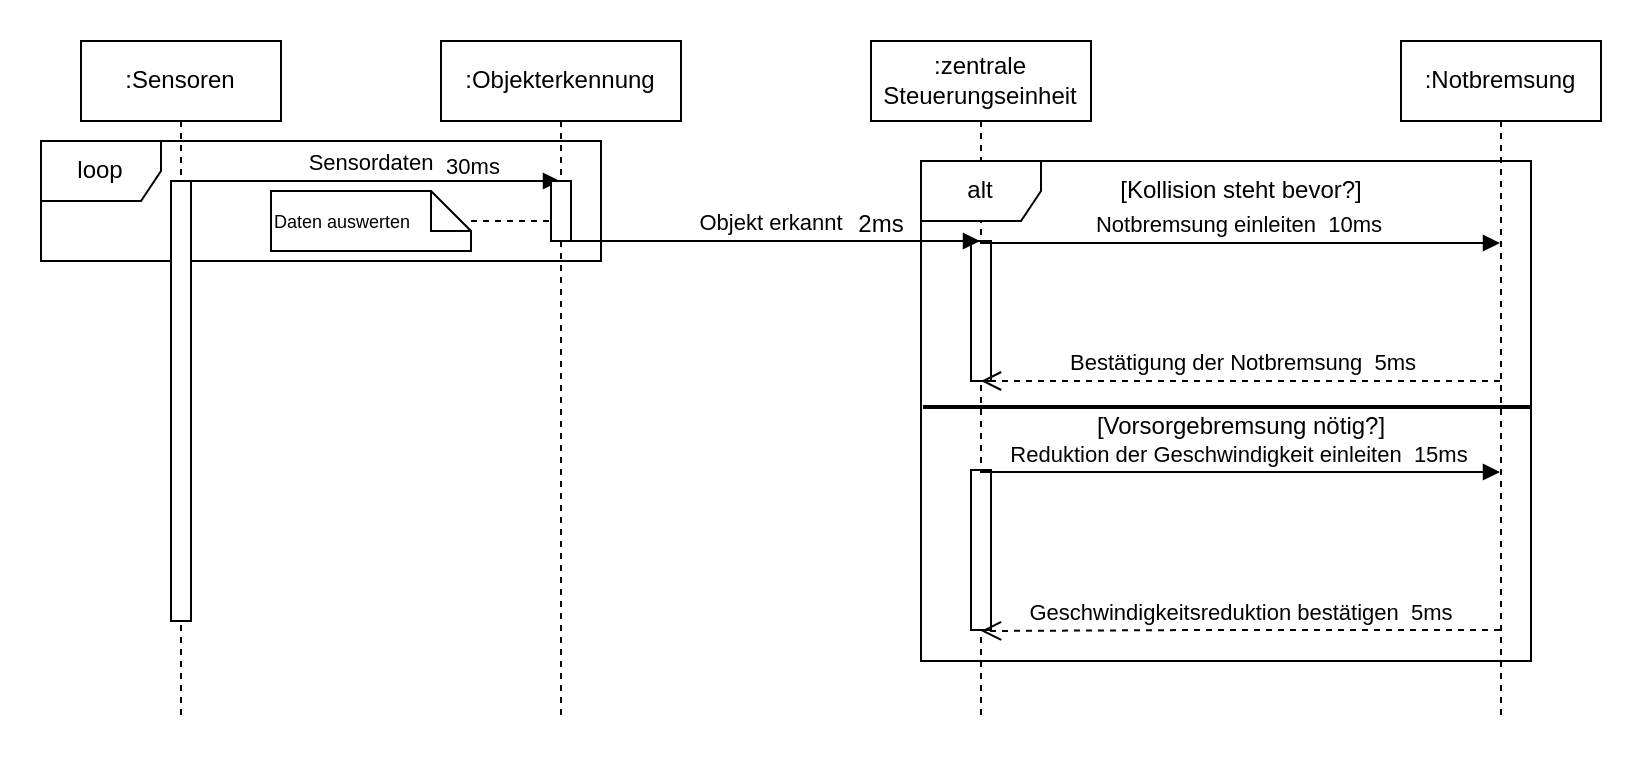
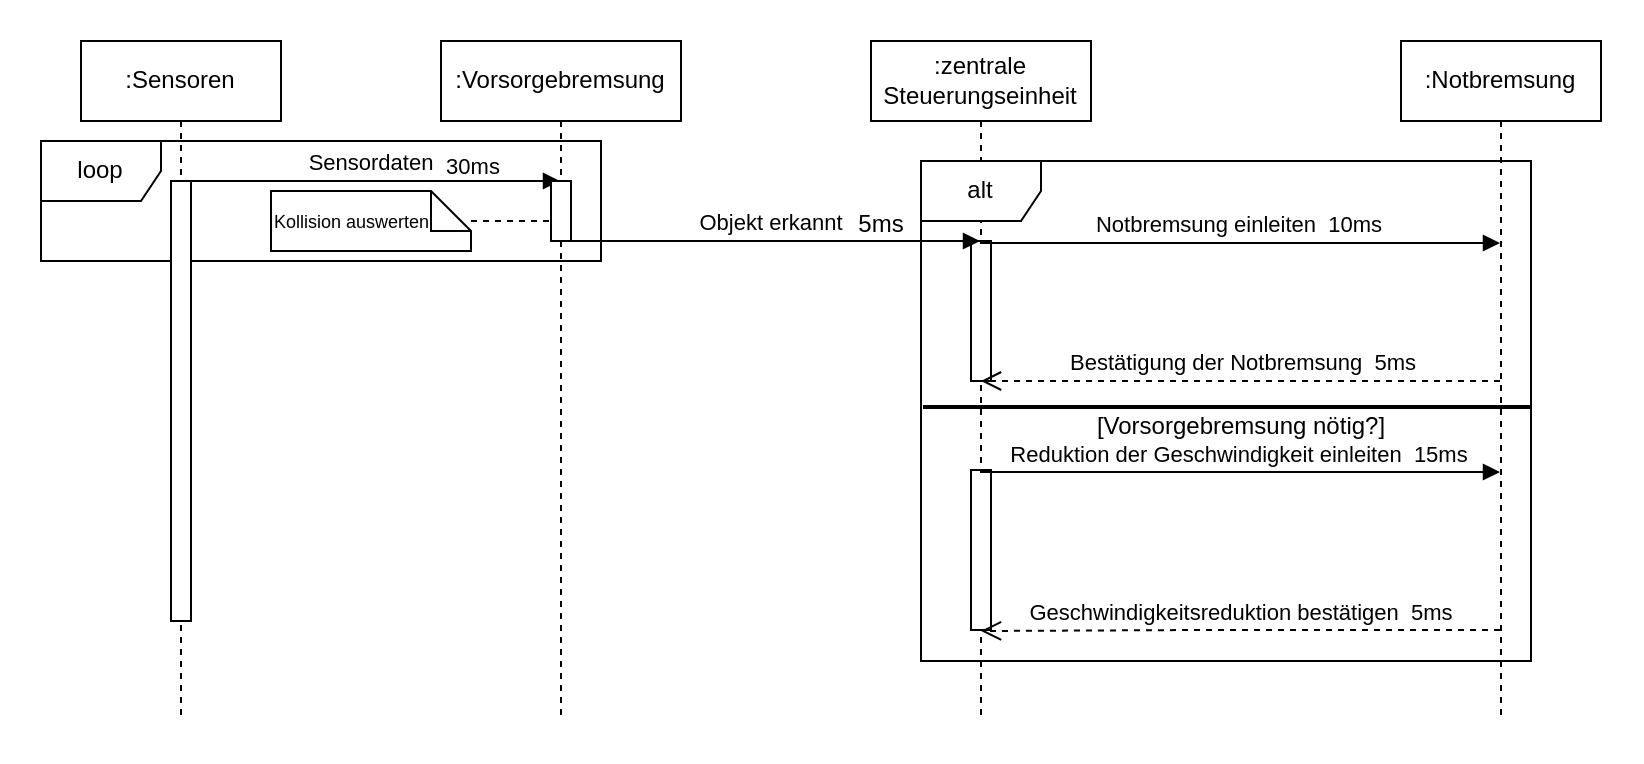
(561, 81) -> (561, 81)
(1241, 191) -> none
(373, 221) -> (373, 221)
(882, 225) -> (882, 225)
